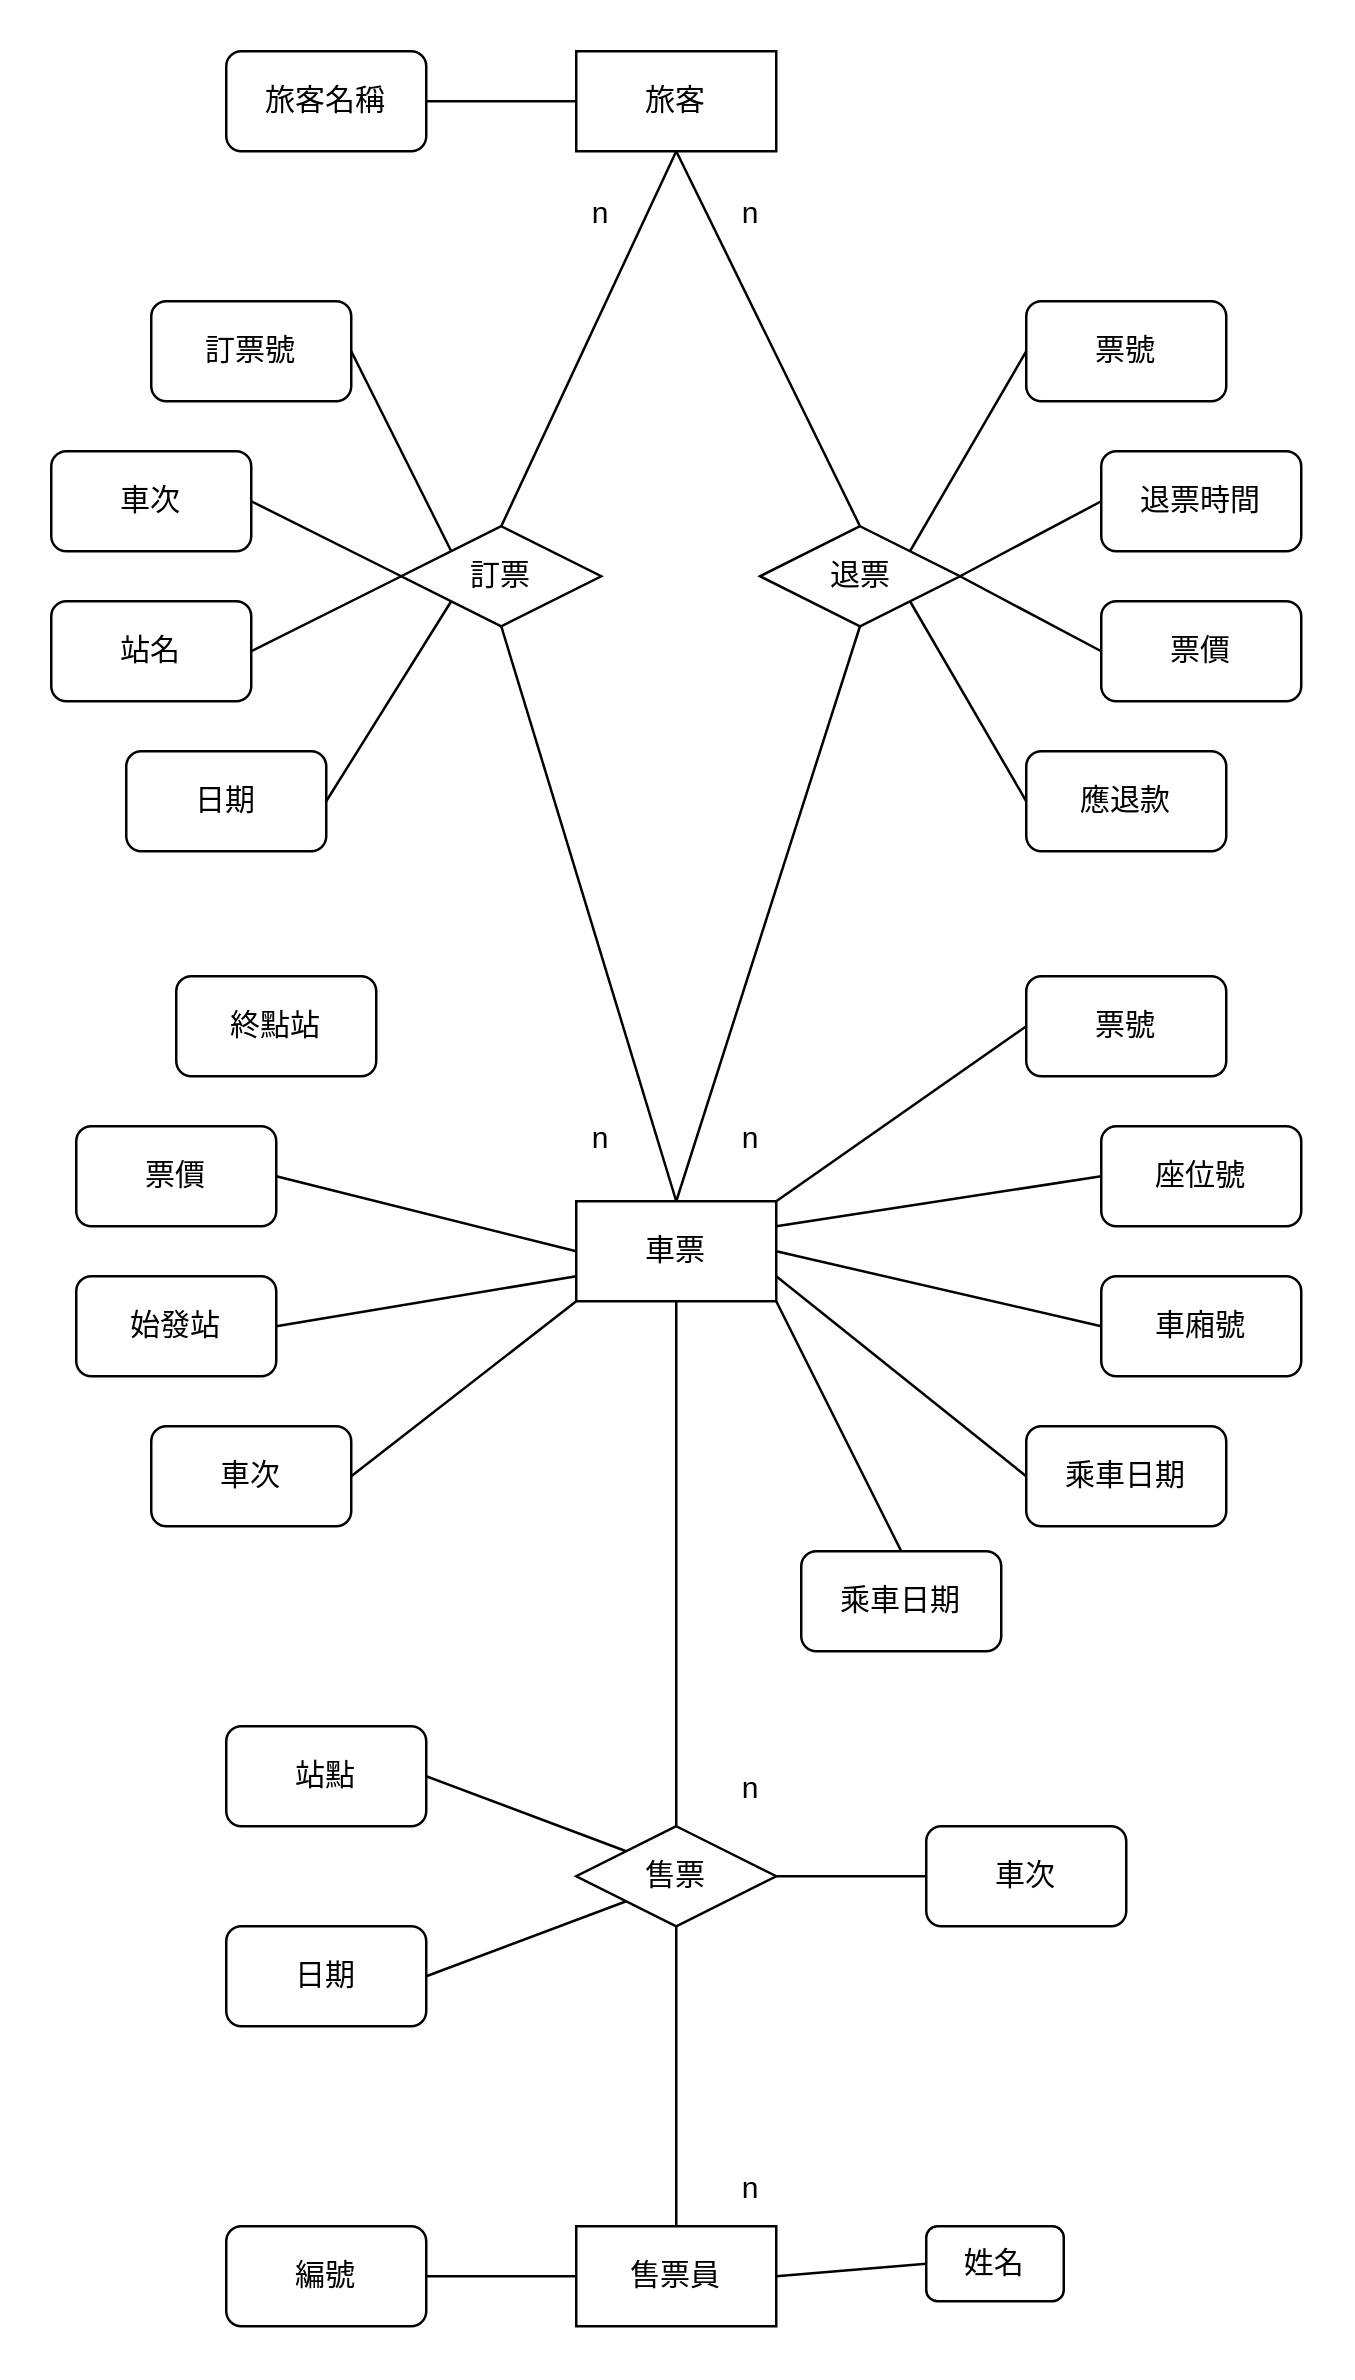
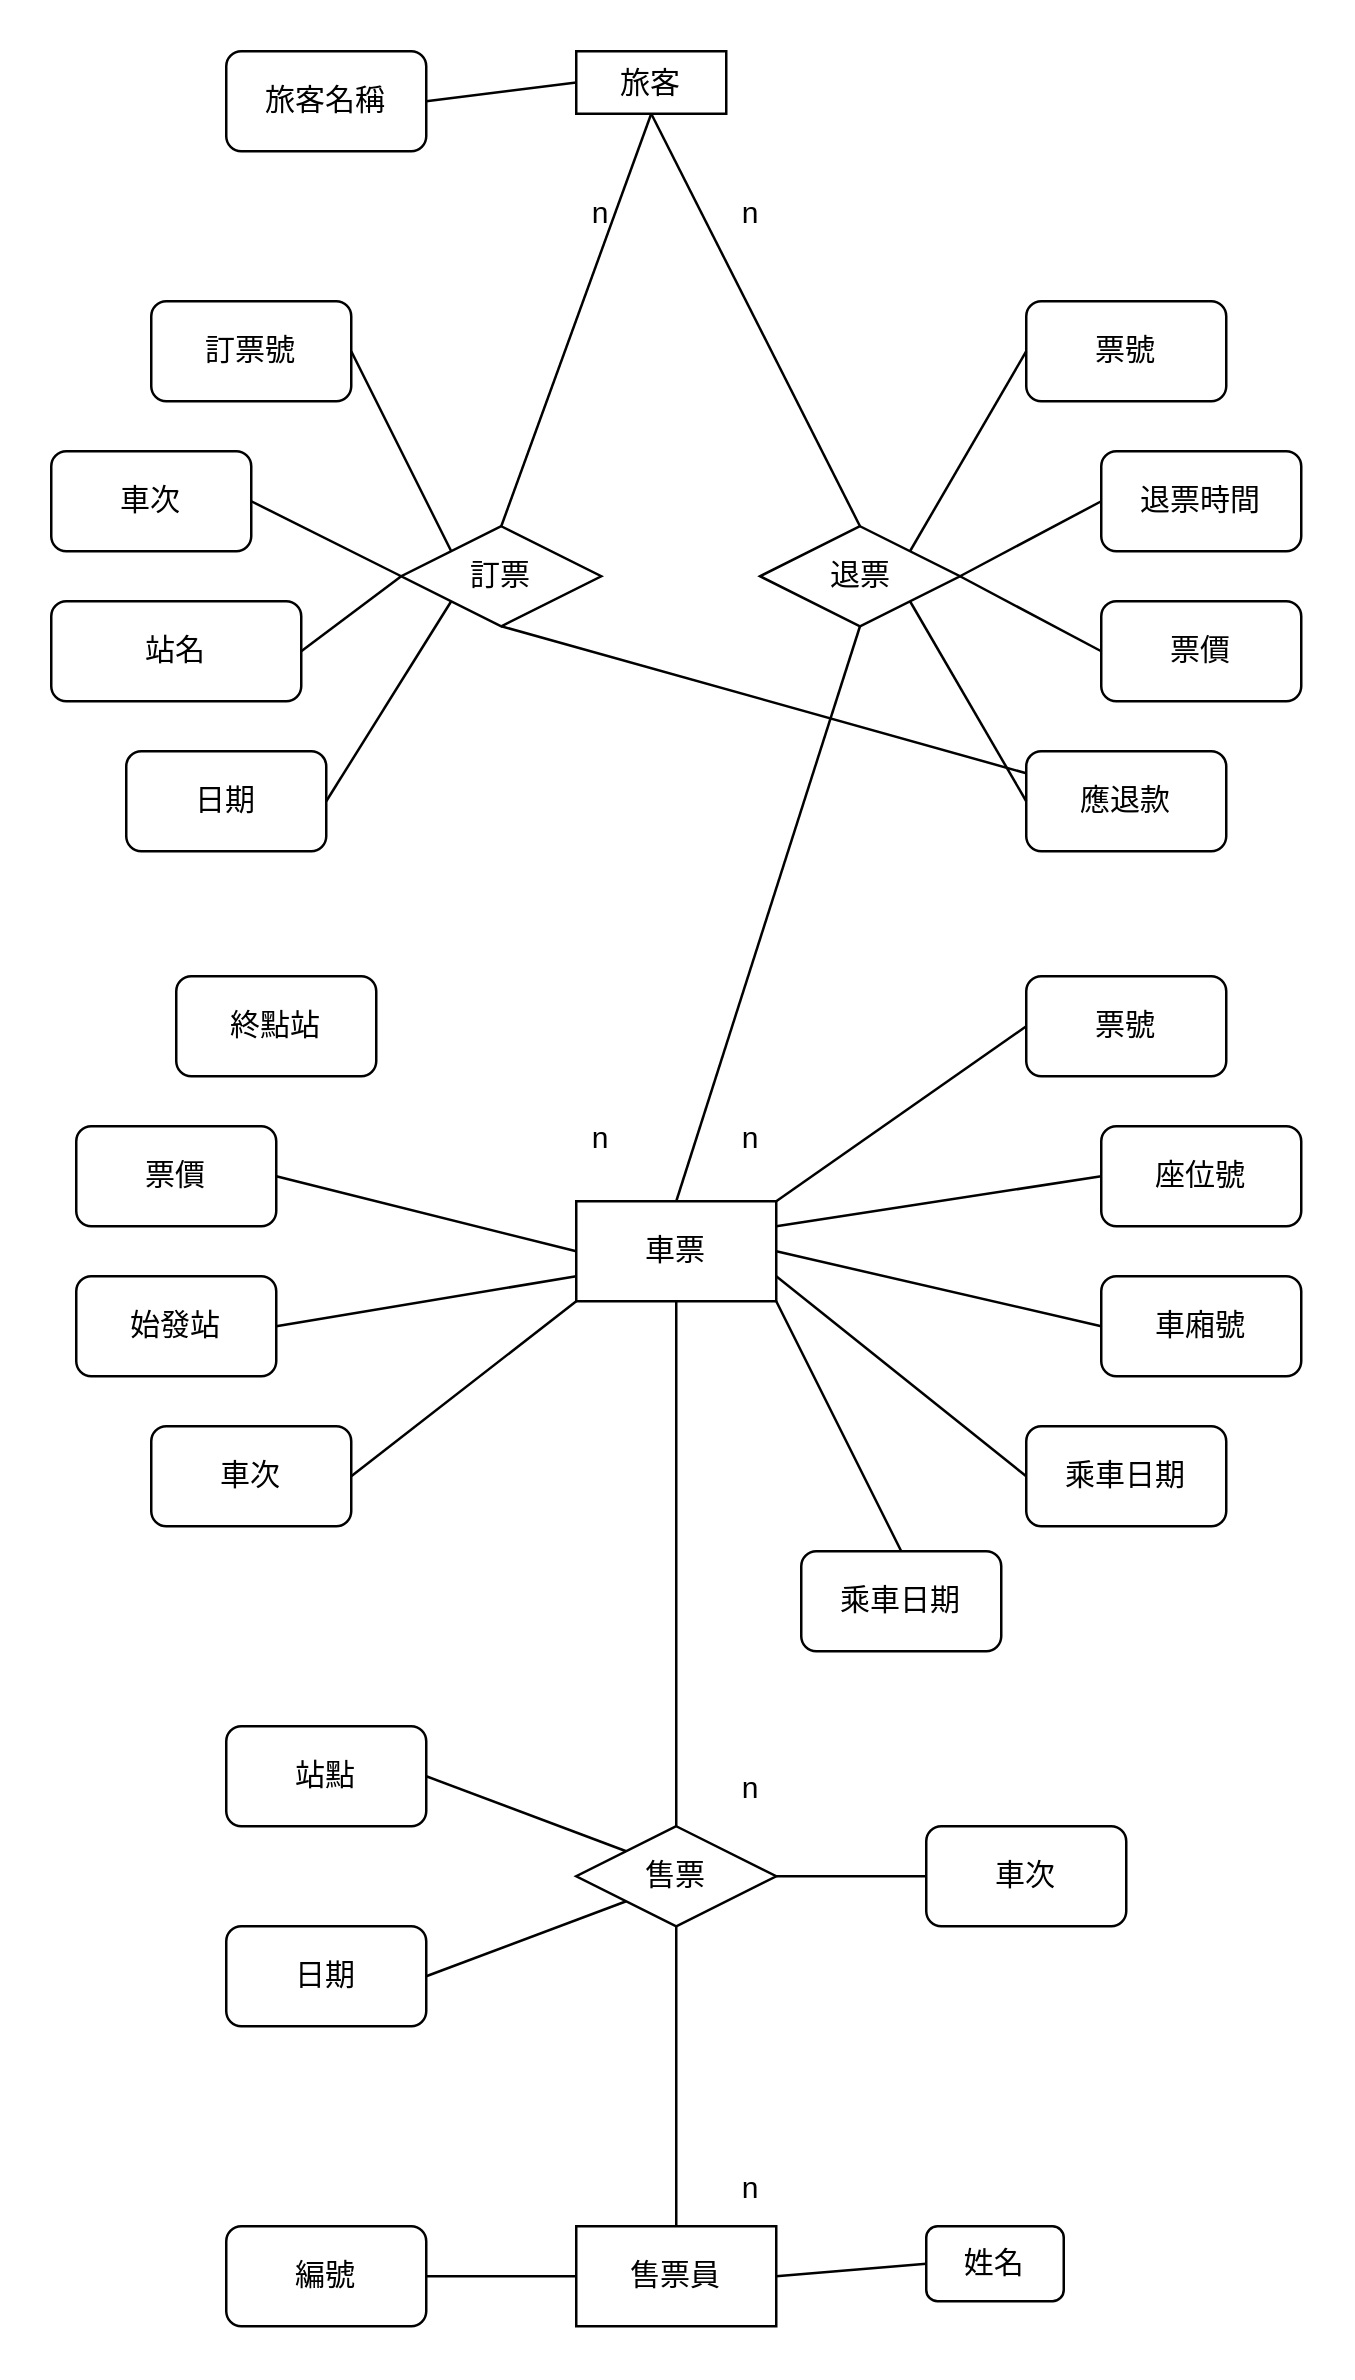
(676, 101) -> (651, 83)
(151, 651) -> (176, 651)
(587, 908) -> (663, 672)
